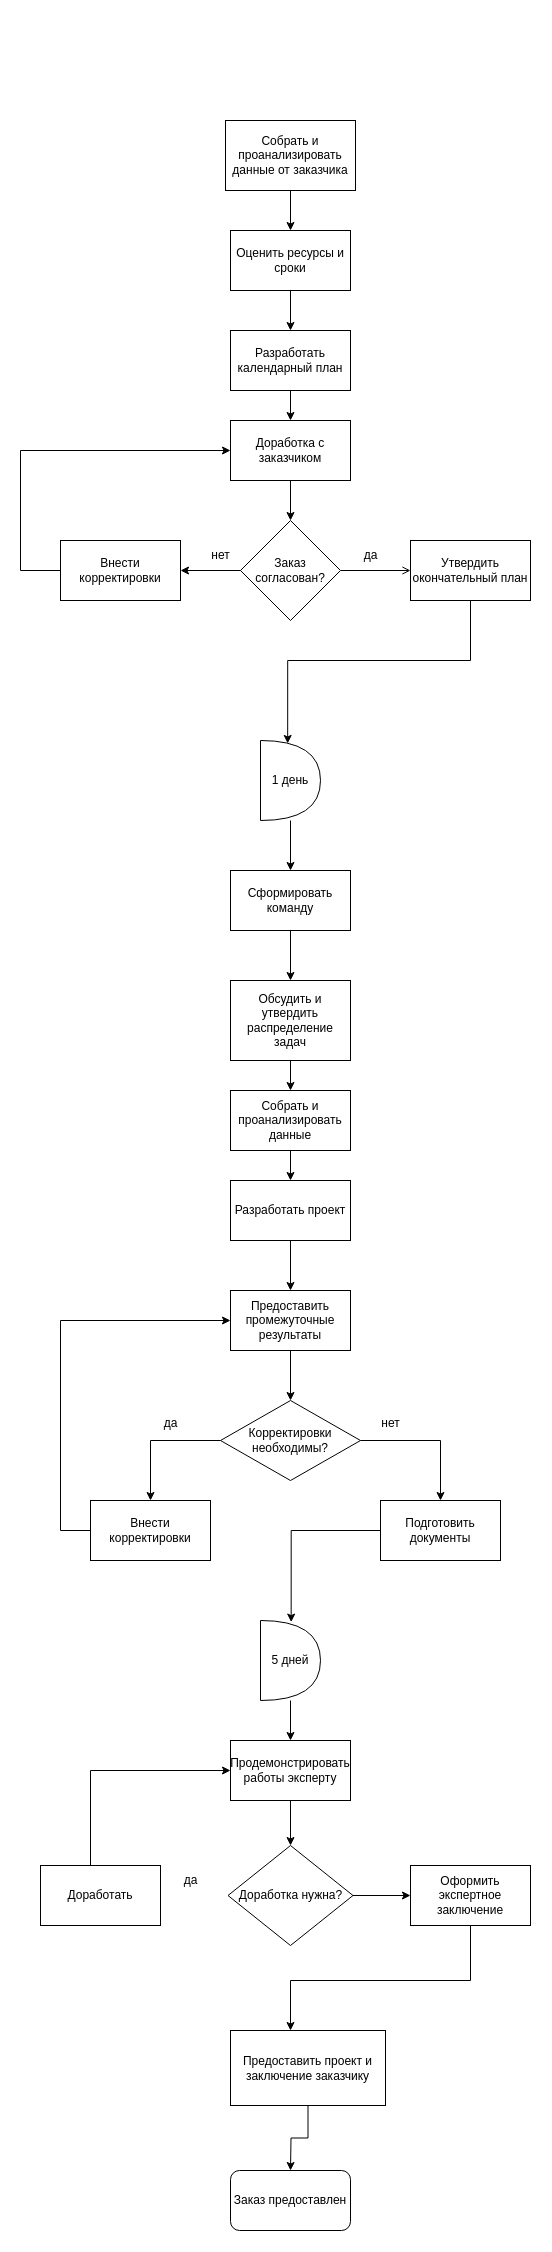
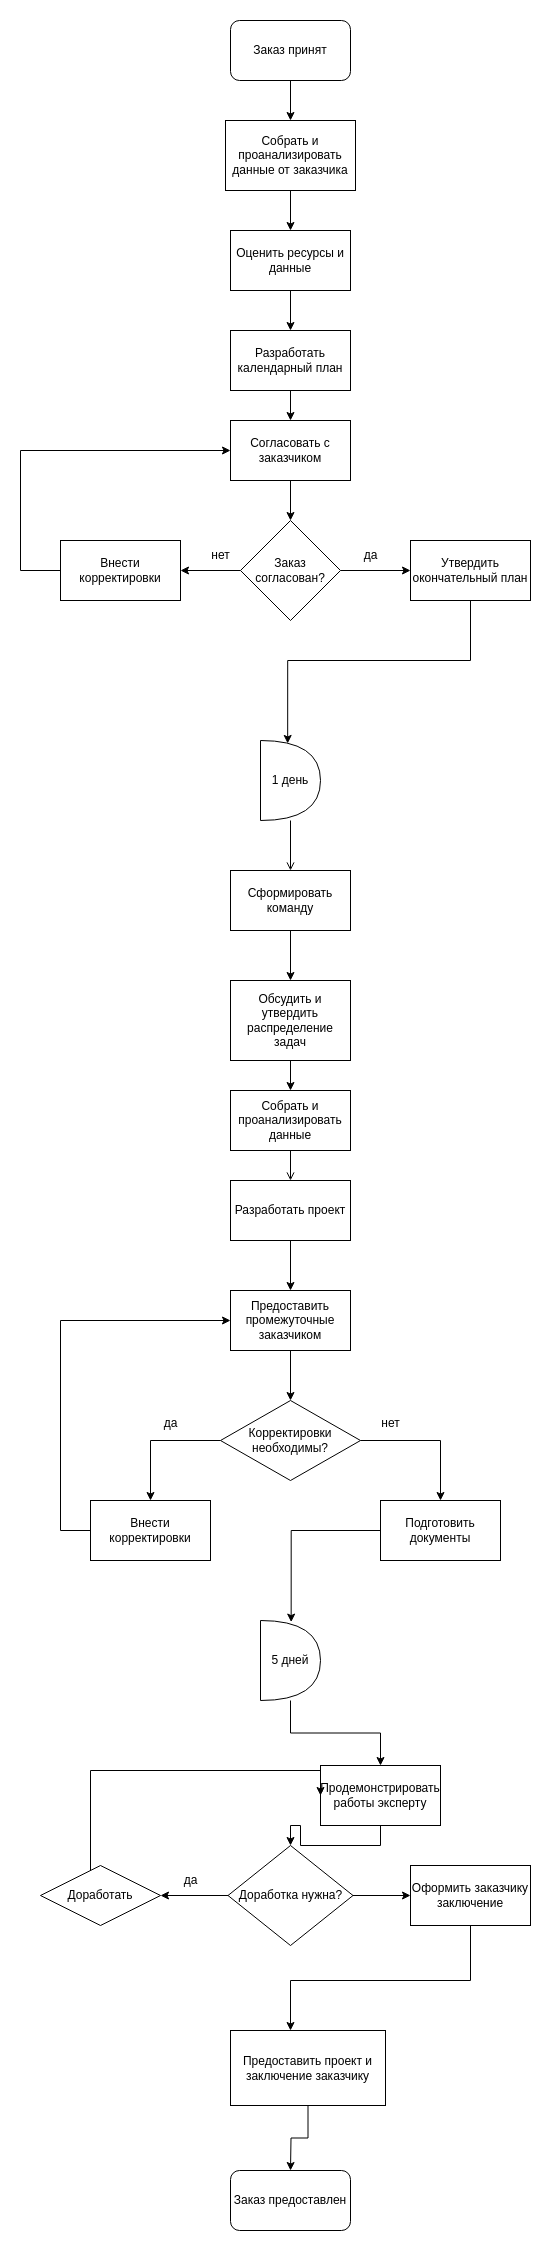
none -> (291, 51)
none -> (291, 97)
(291, 261) -> (291, 261)
(291, 451) -> (291, 451)
(404, 571) -> (402, 571)
(291, 862) -> (291, 864)
(291, 1172) -> (291, 1174)
(291, 1321) -> (291, 1321)
(291, 1771) -> (381, 1796)
(101, 1896) -> (101, 1896)
none -> (198, 1896)
(471, 1896) -> (471, 1896)
